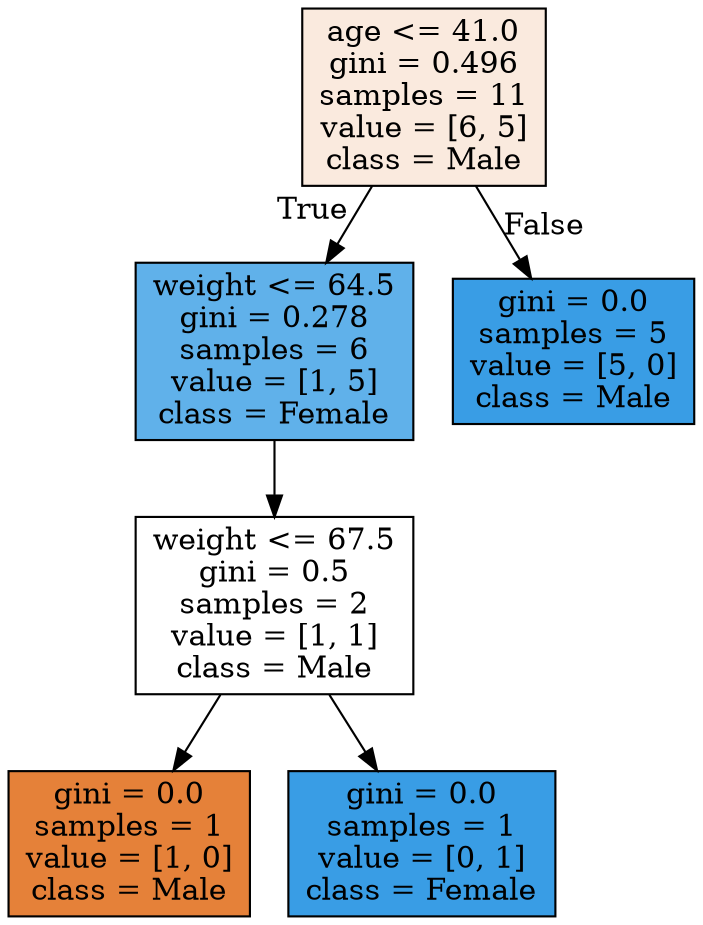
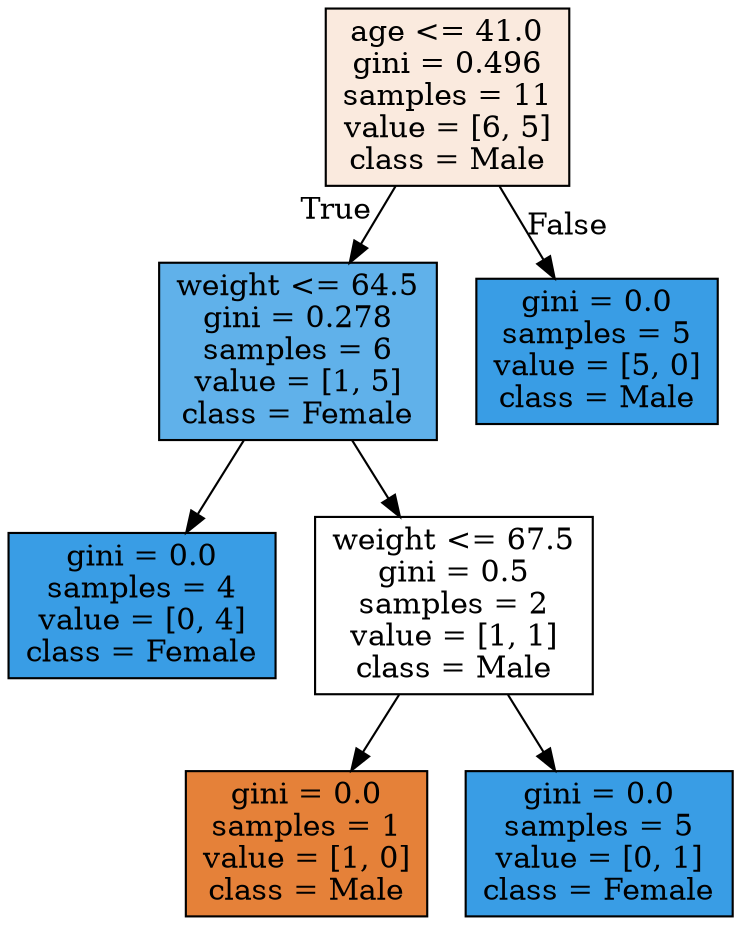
none -> (142, 606)
(422, 844) -> (599, 844)
